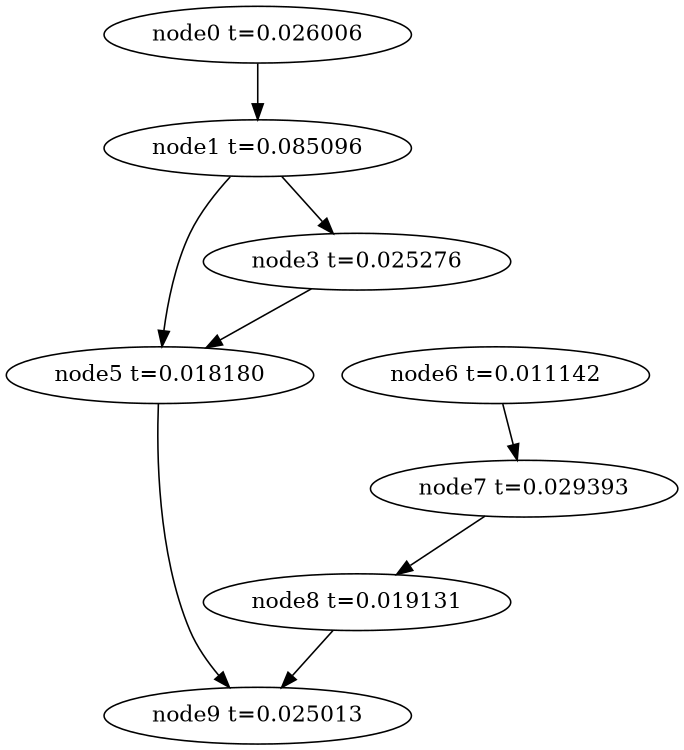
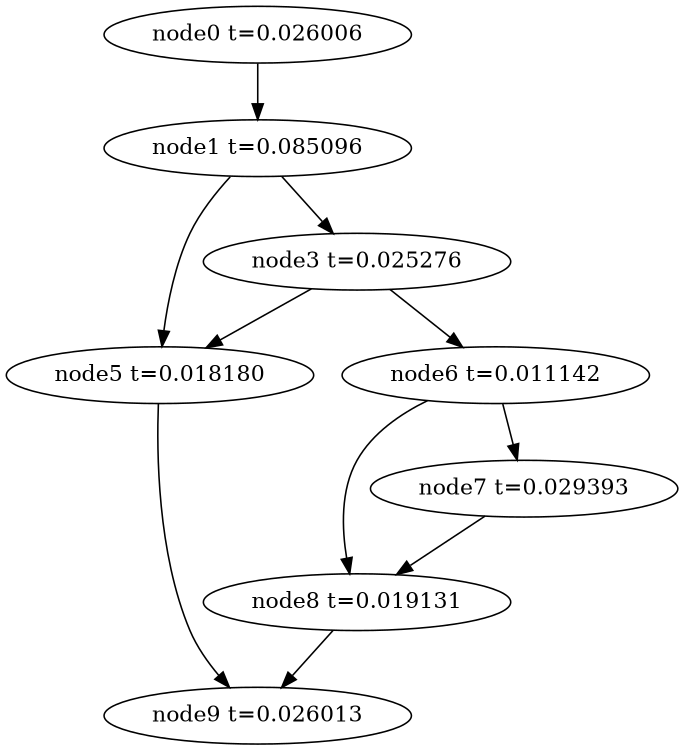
none -> (420, 313)
none -> (356, 463)
(258, 716) -> (258, 716)
